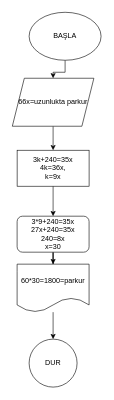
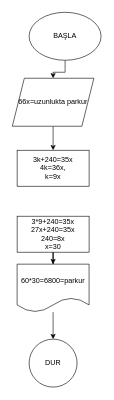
(53, 210) -> none
(53, 234) -> (53, 234)
(53, 281) -> (53, 281)
